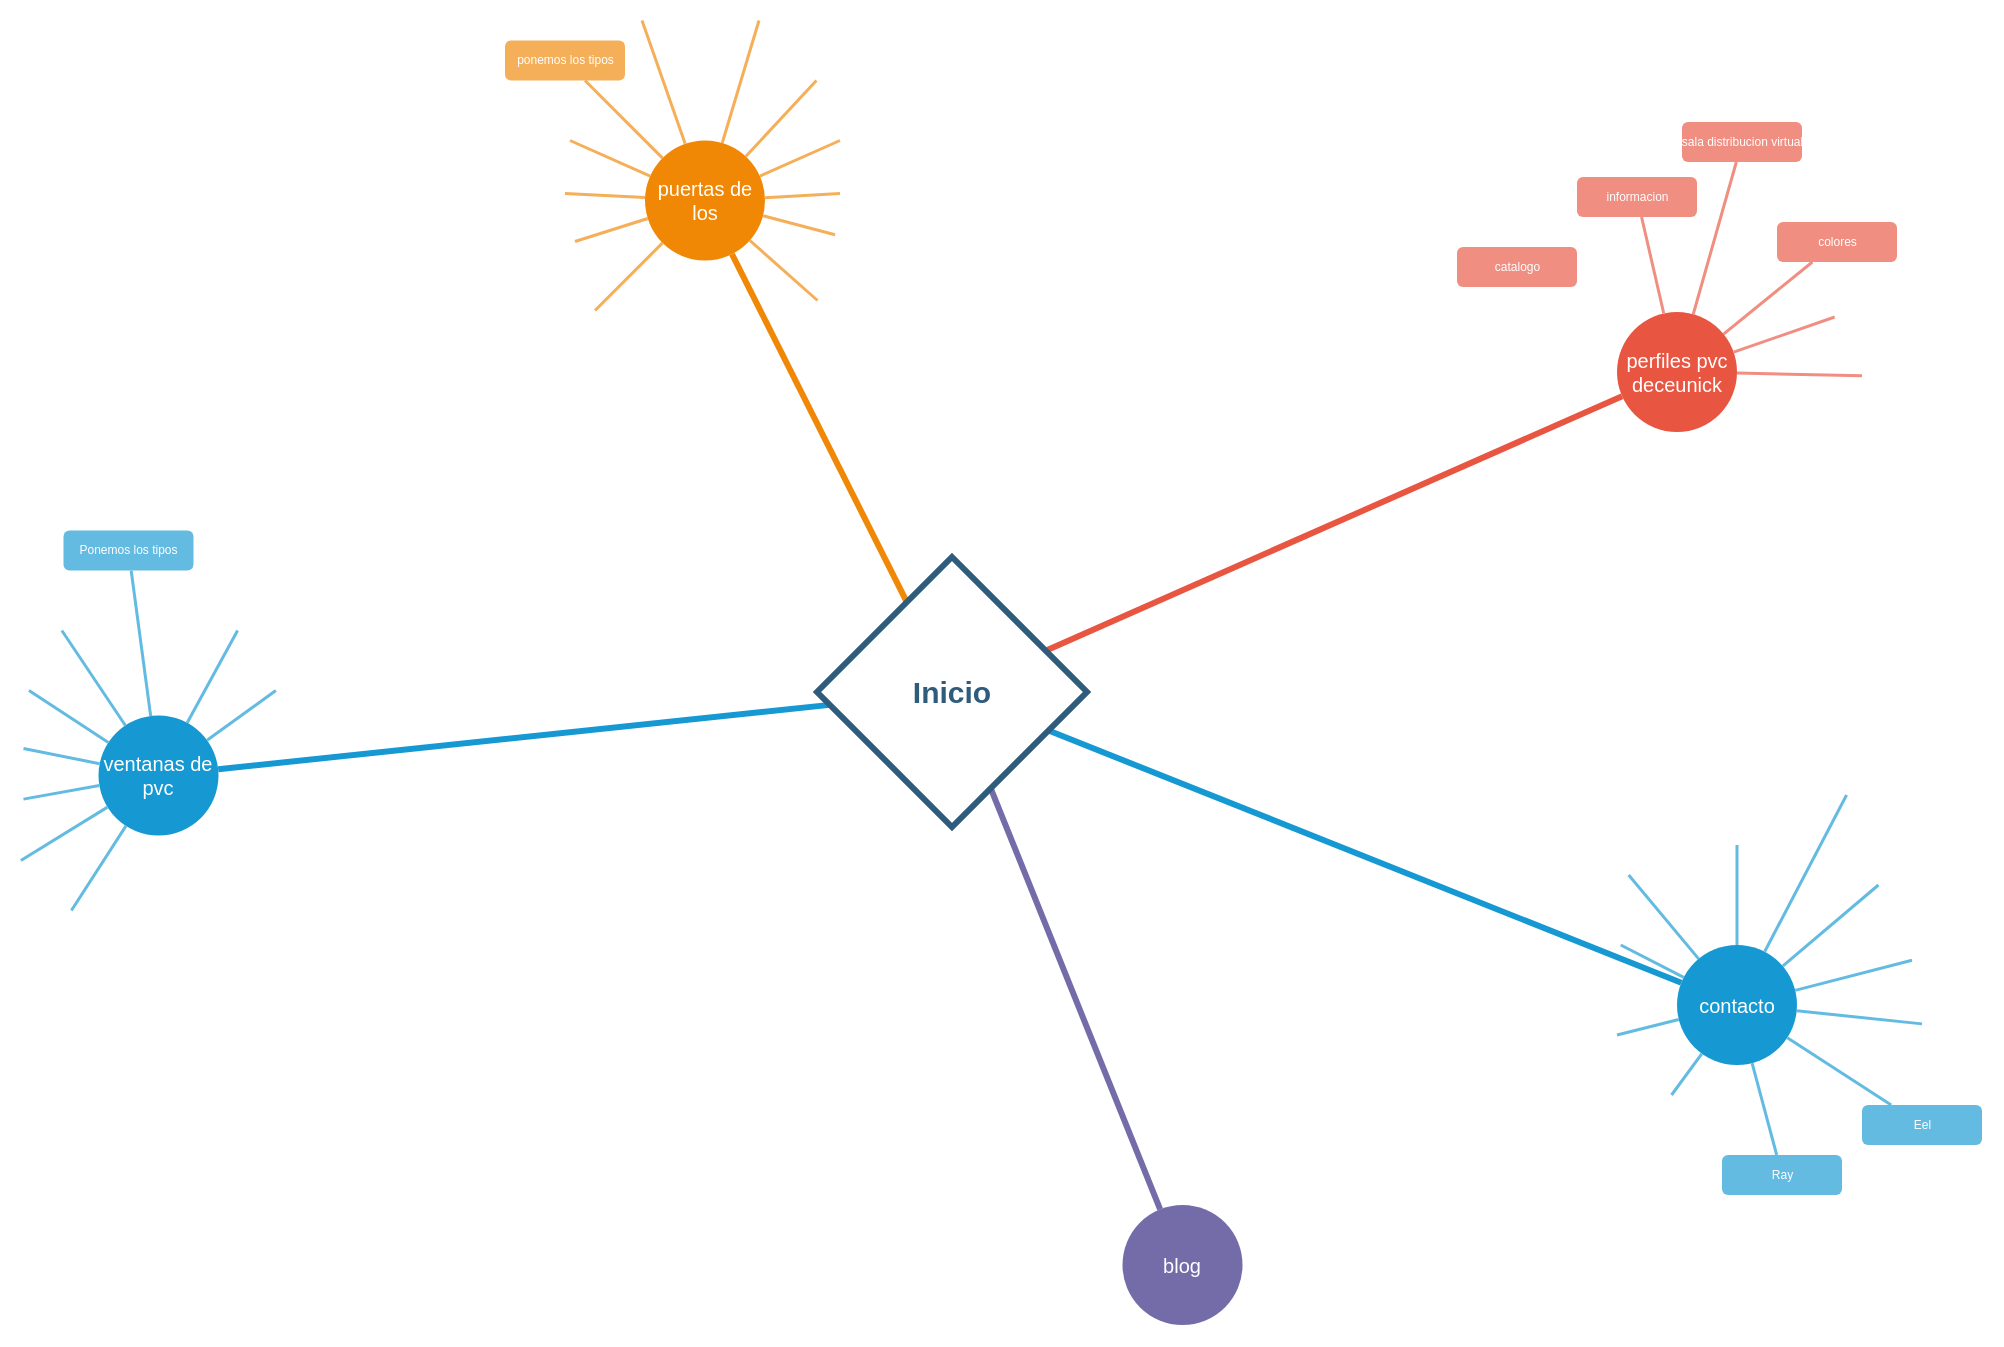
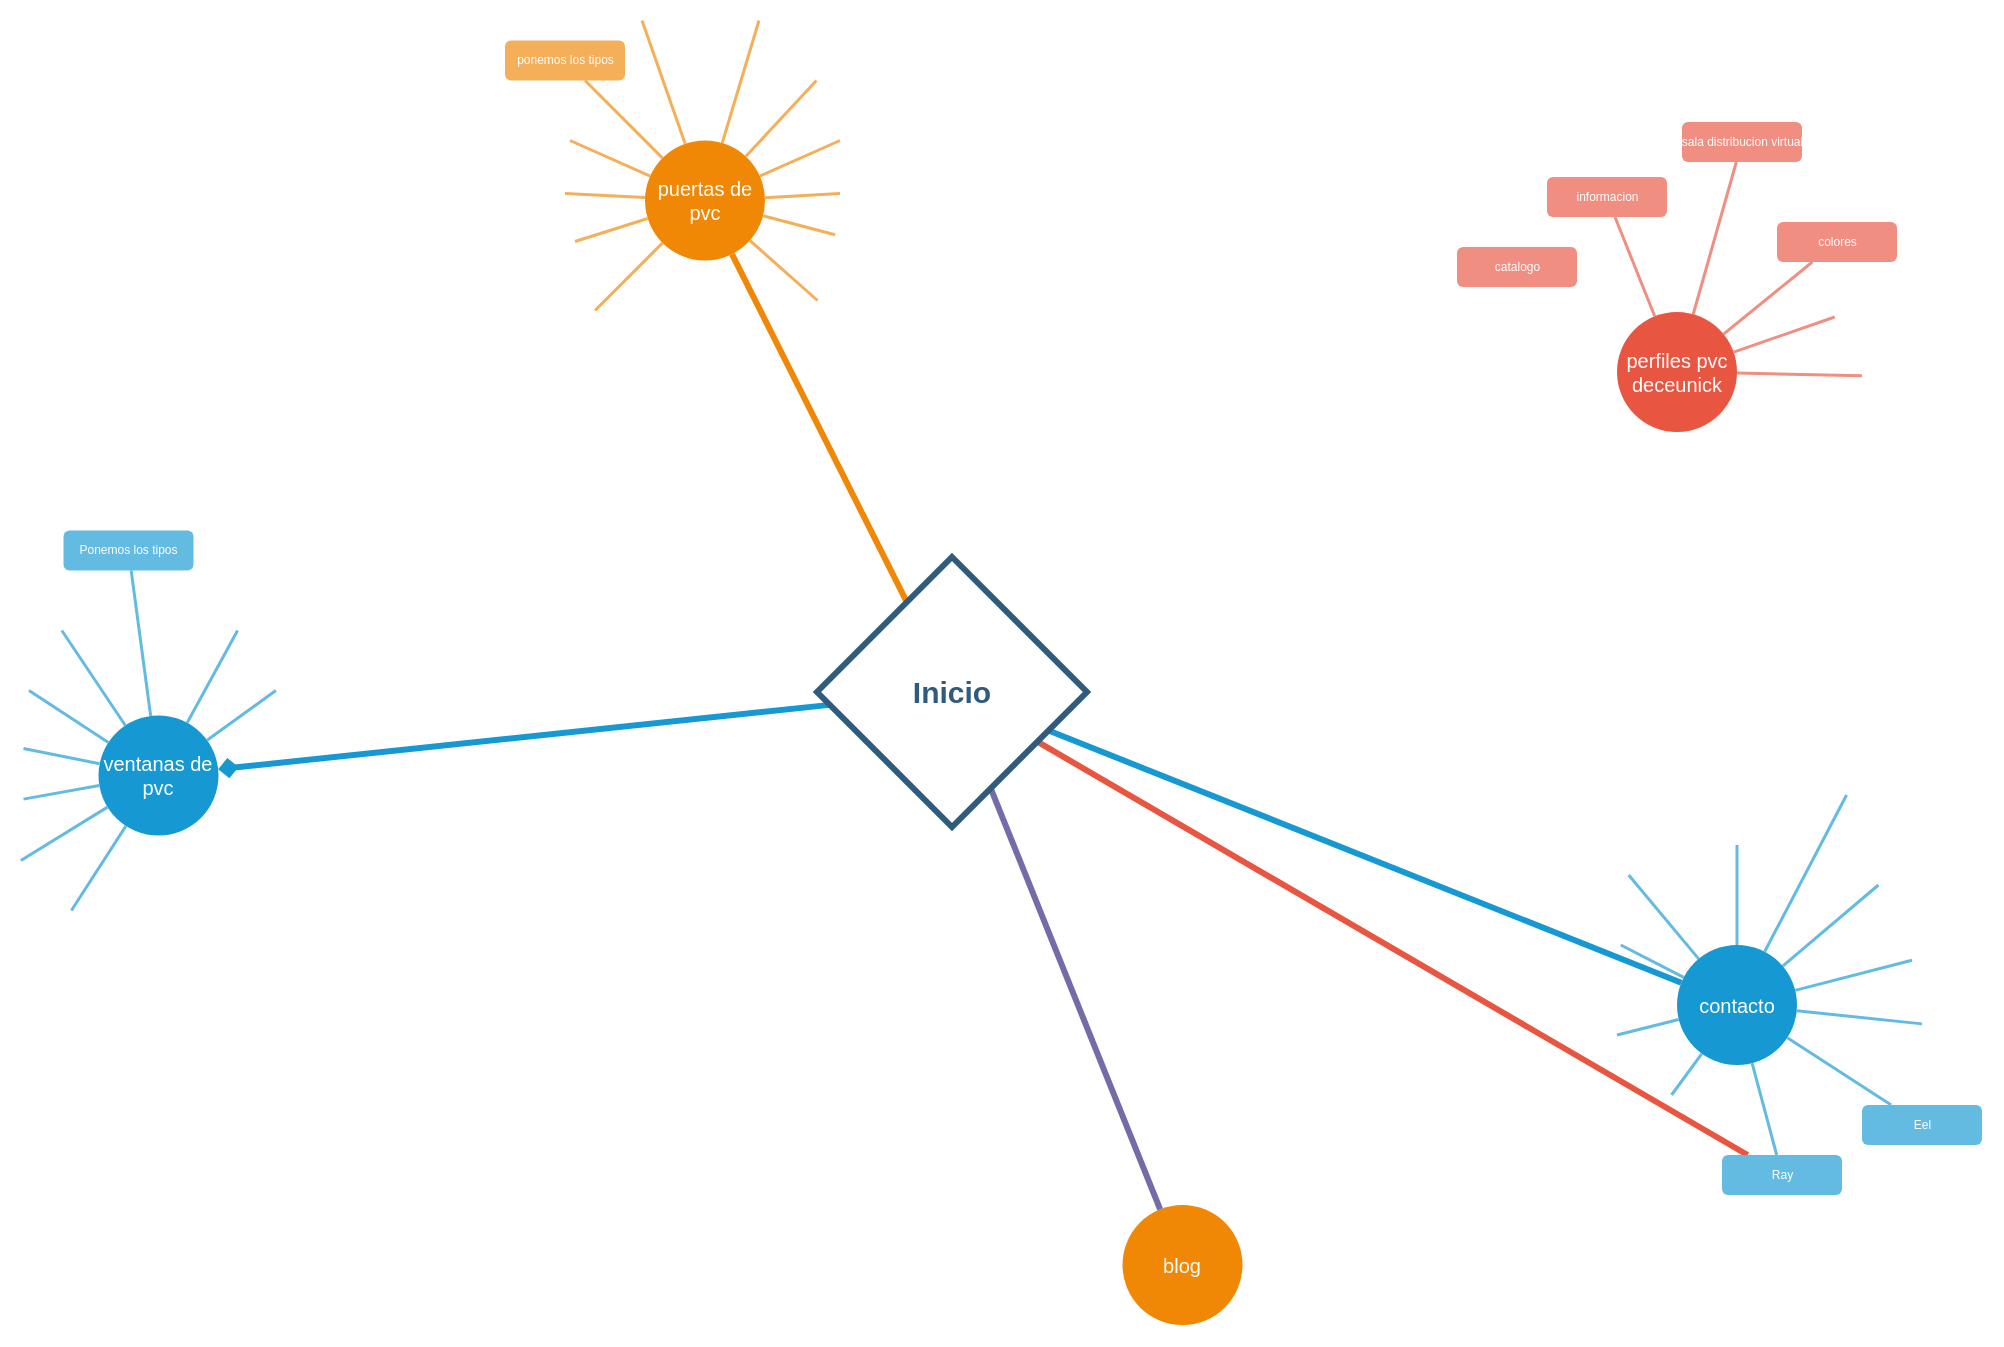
(1637, 197) -> (1607, 197)
(706, 201) -> (706, 201)
(1334, 523) -> (1392, 948)
(222, 769) -> (234, 768)
(1183, 1265) -> (1183, 1265)
